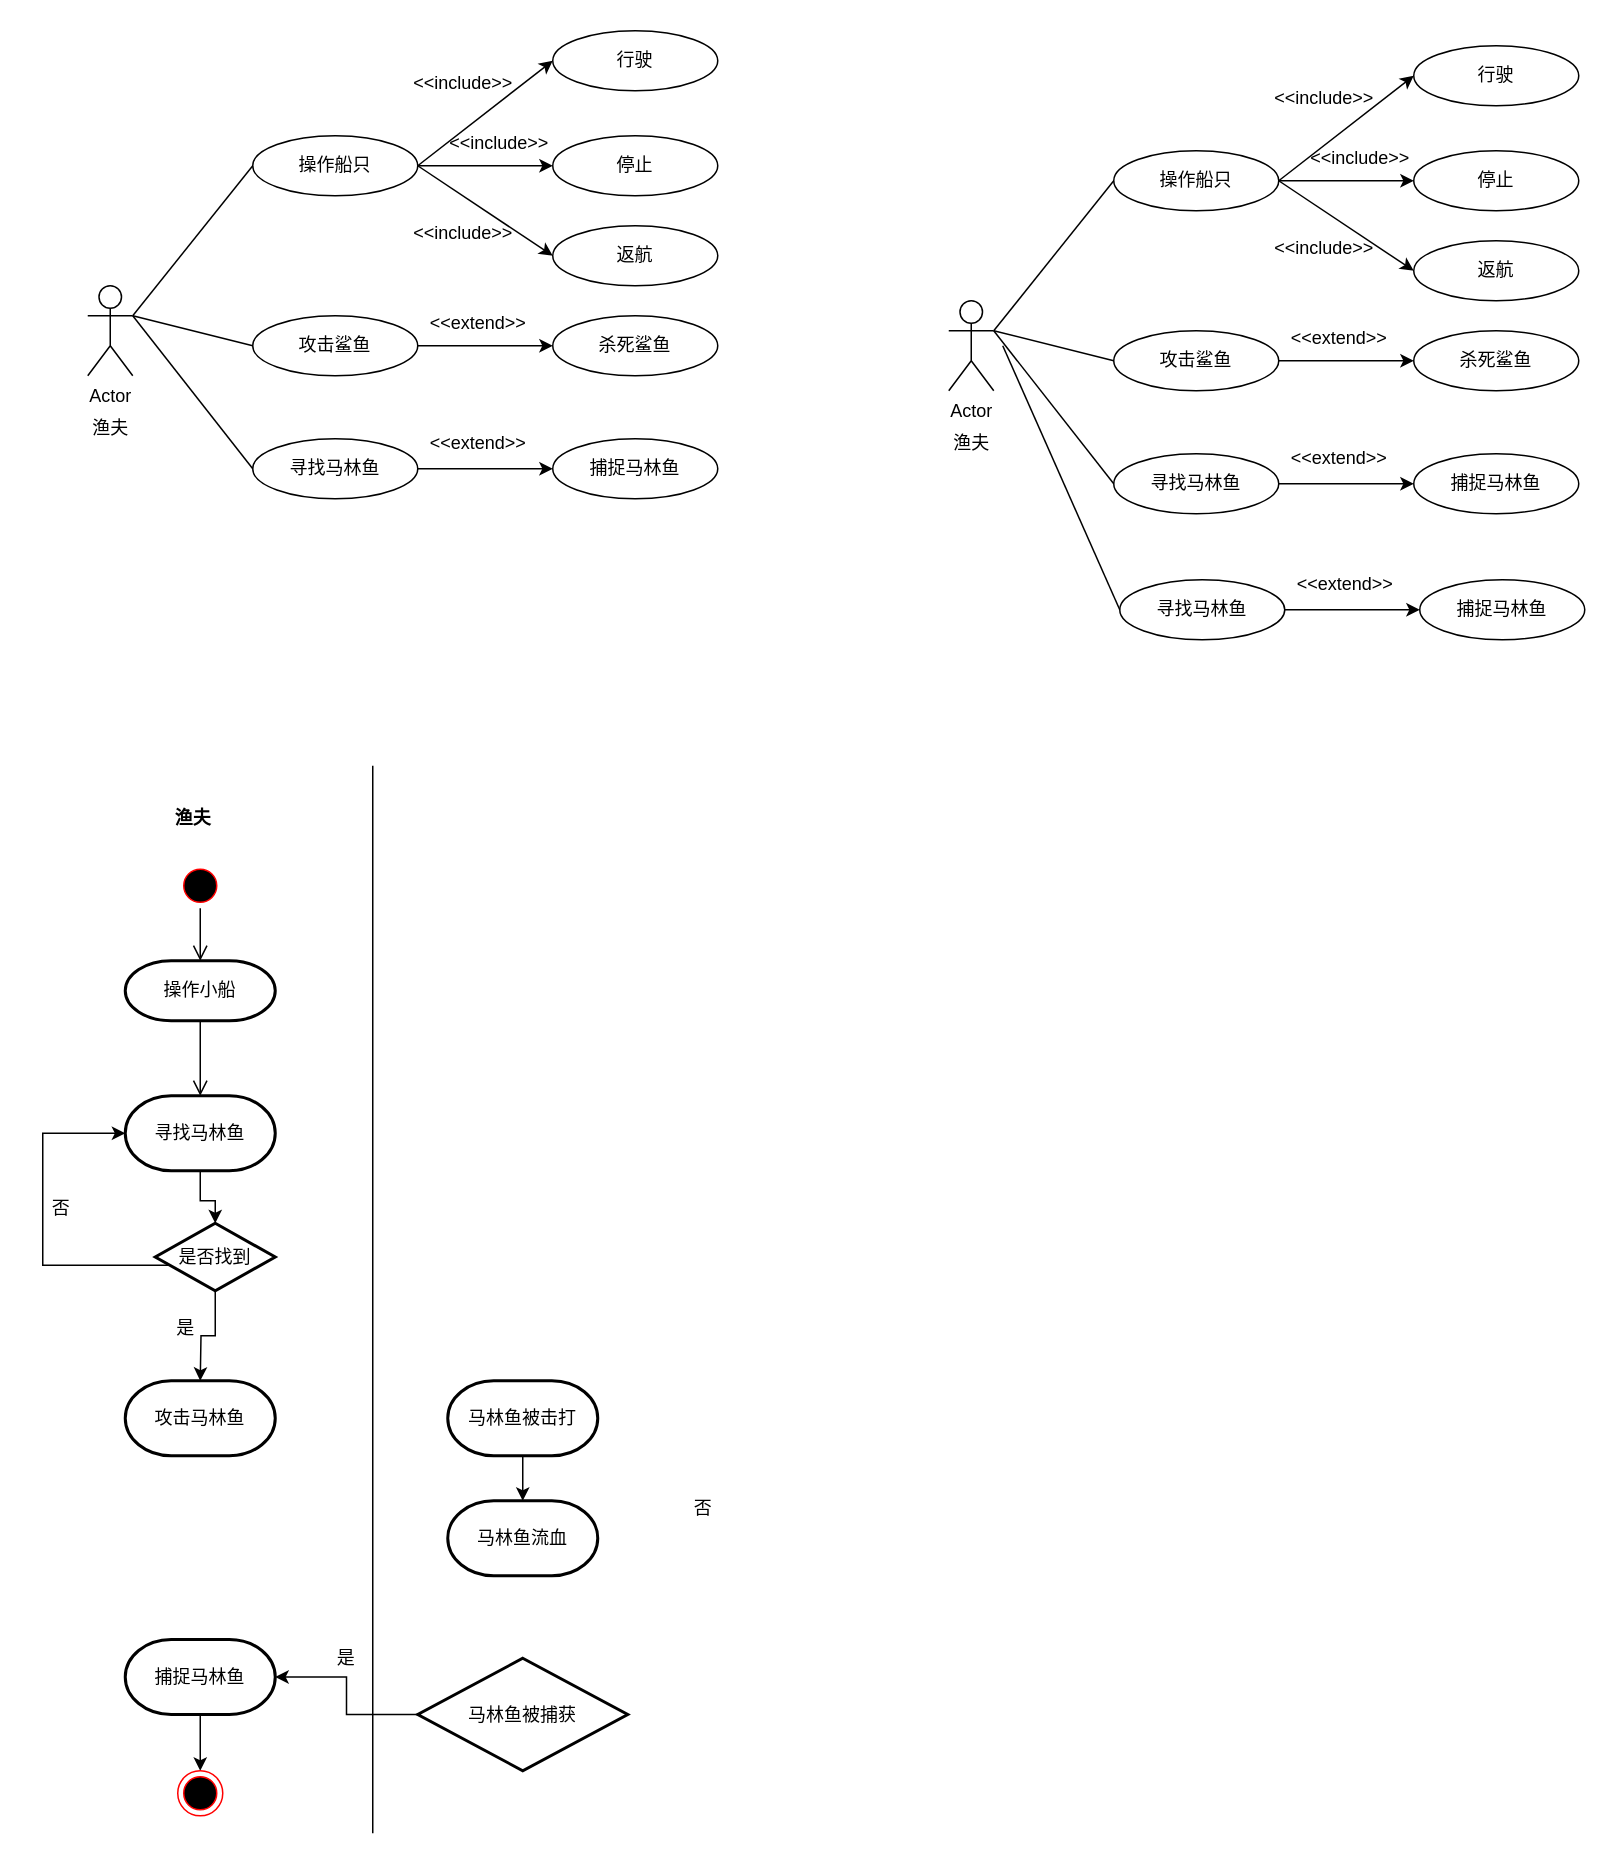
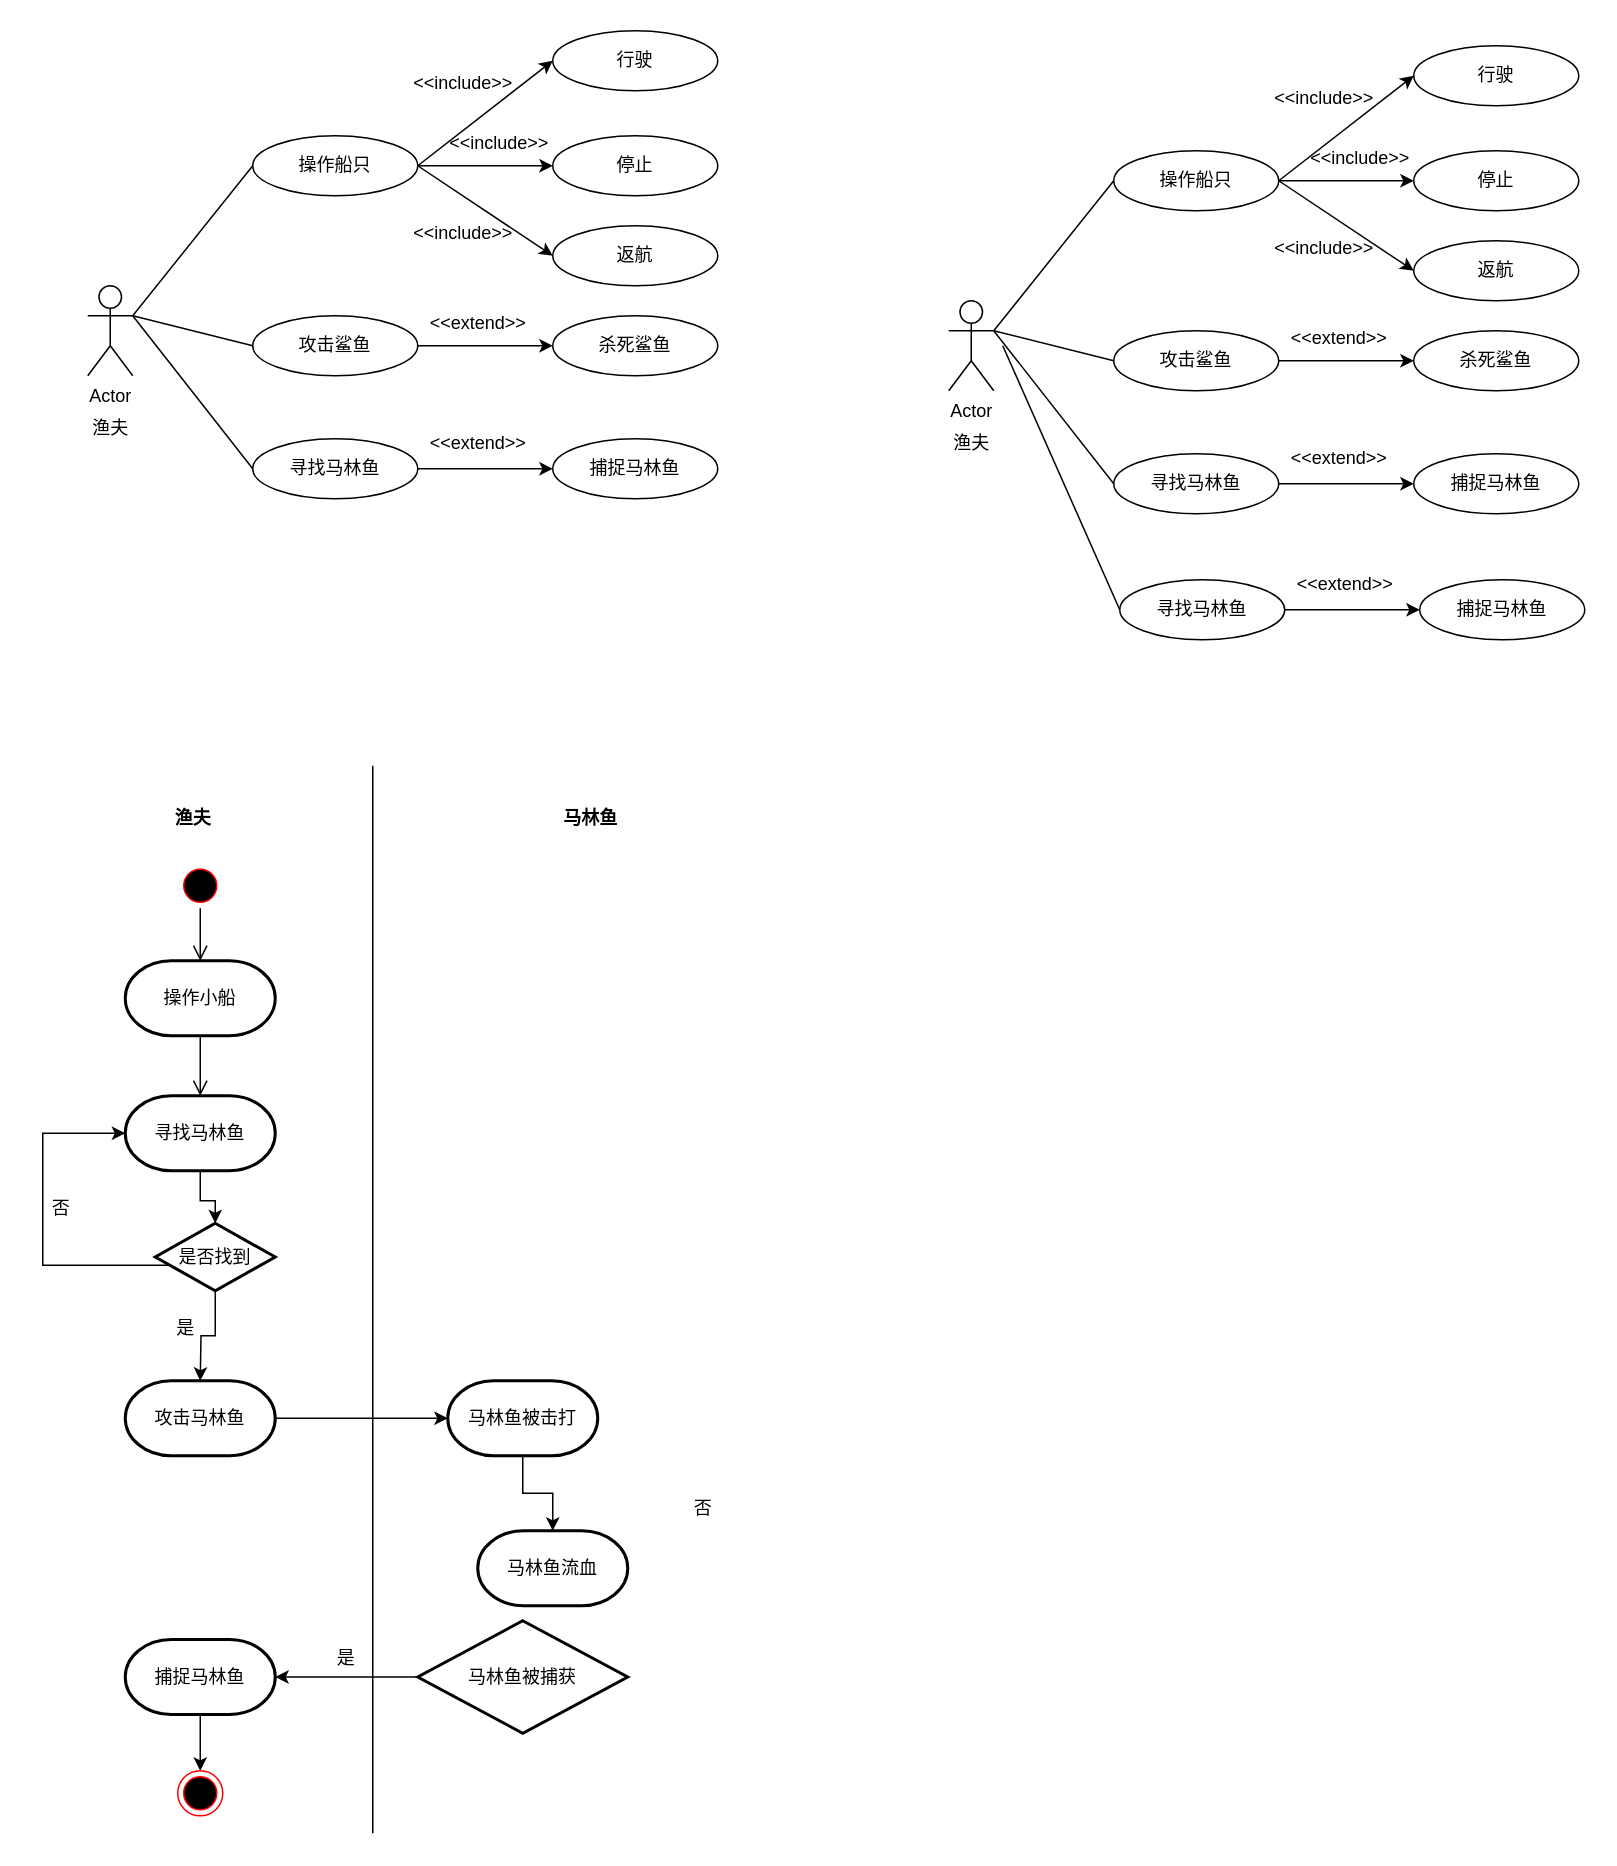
none -> (590, 818)
(200, 991) -> (200, 998)
none -> (357, 1418)
(523, 1538) -> (553, 1568)
(523, 1715) -> (523, 1677)
